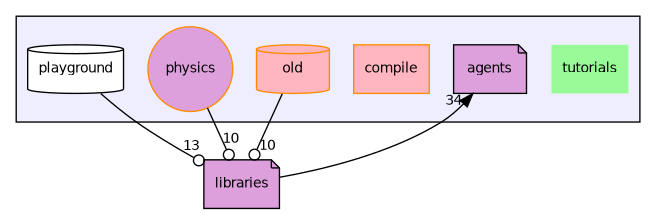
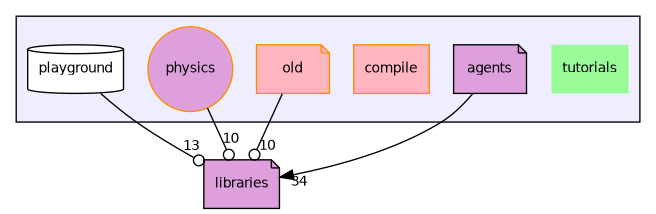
(293, 69) -> (293, 69)
(377, 152) -> (390, 147)
